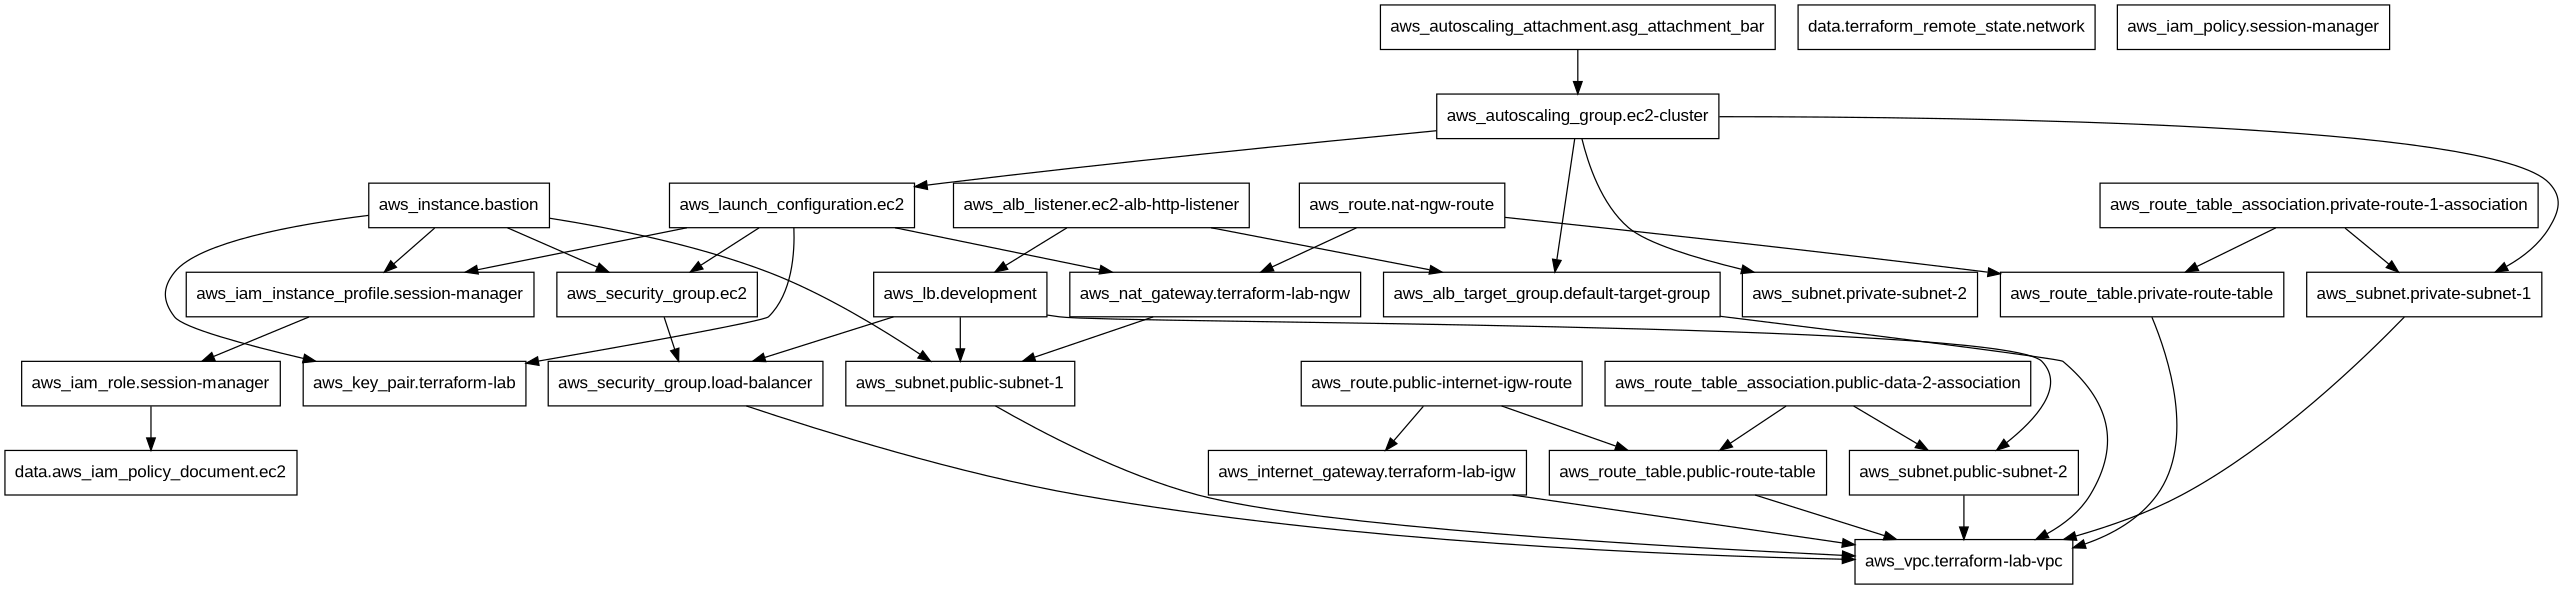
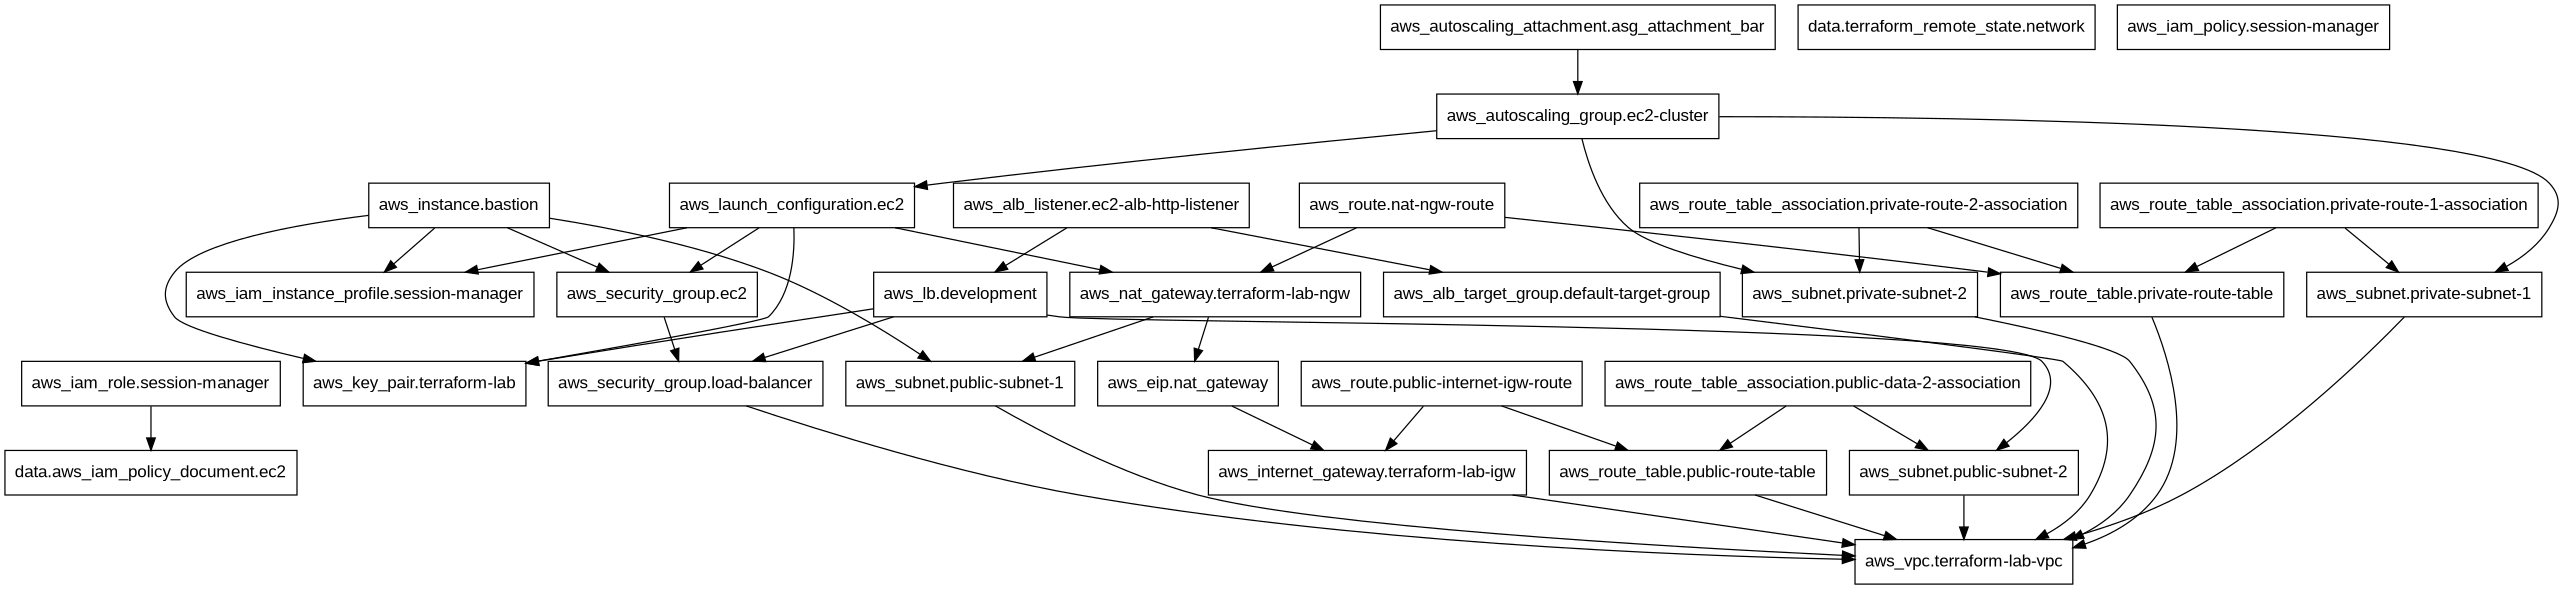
(1566, 199) -> none
none -> (1859, 205)
(960, 333) -> (773, 324)
(261, 337) -> none
none -> (2143, 380)
none -> (1188, 384)
